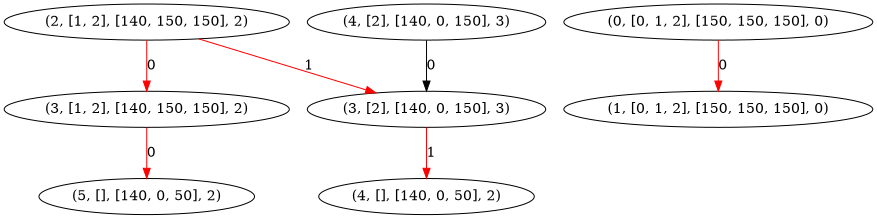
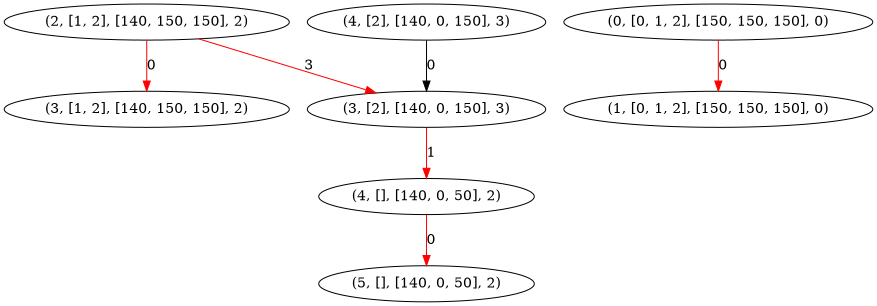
(309, 66) -> (309, 66)
(147, 148) -> (427, 235)
